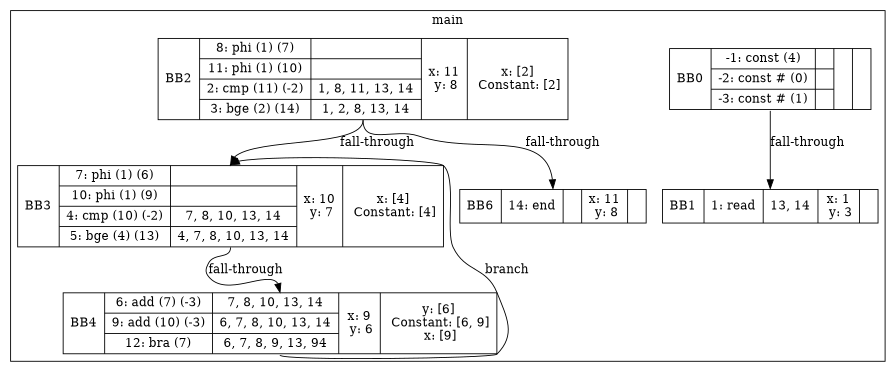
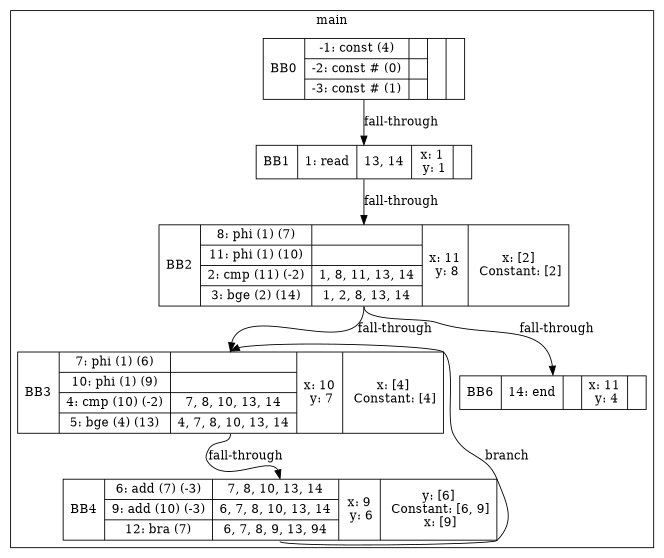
none -> (364, 197)
(605, 212) -> (605, 399)
(839, 212) -> (432, 168)
